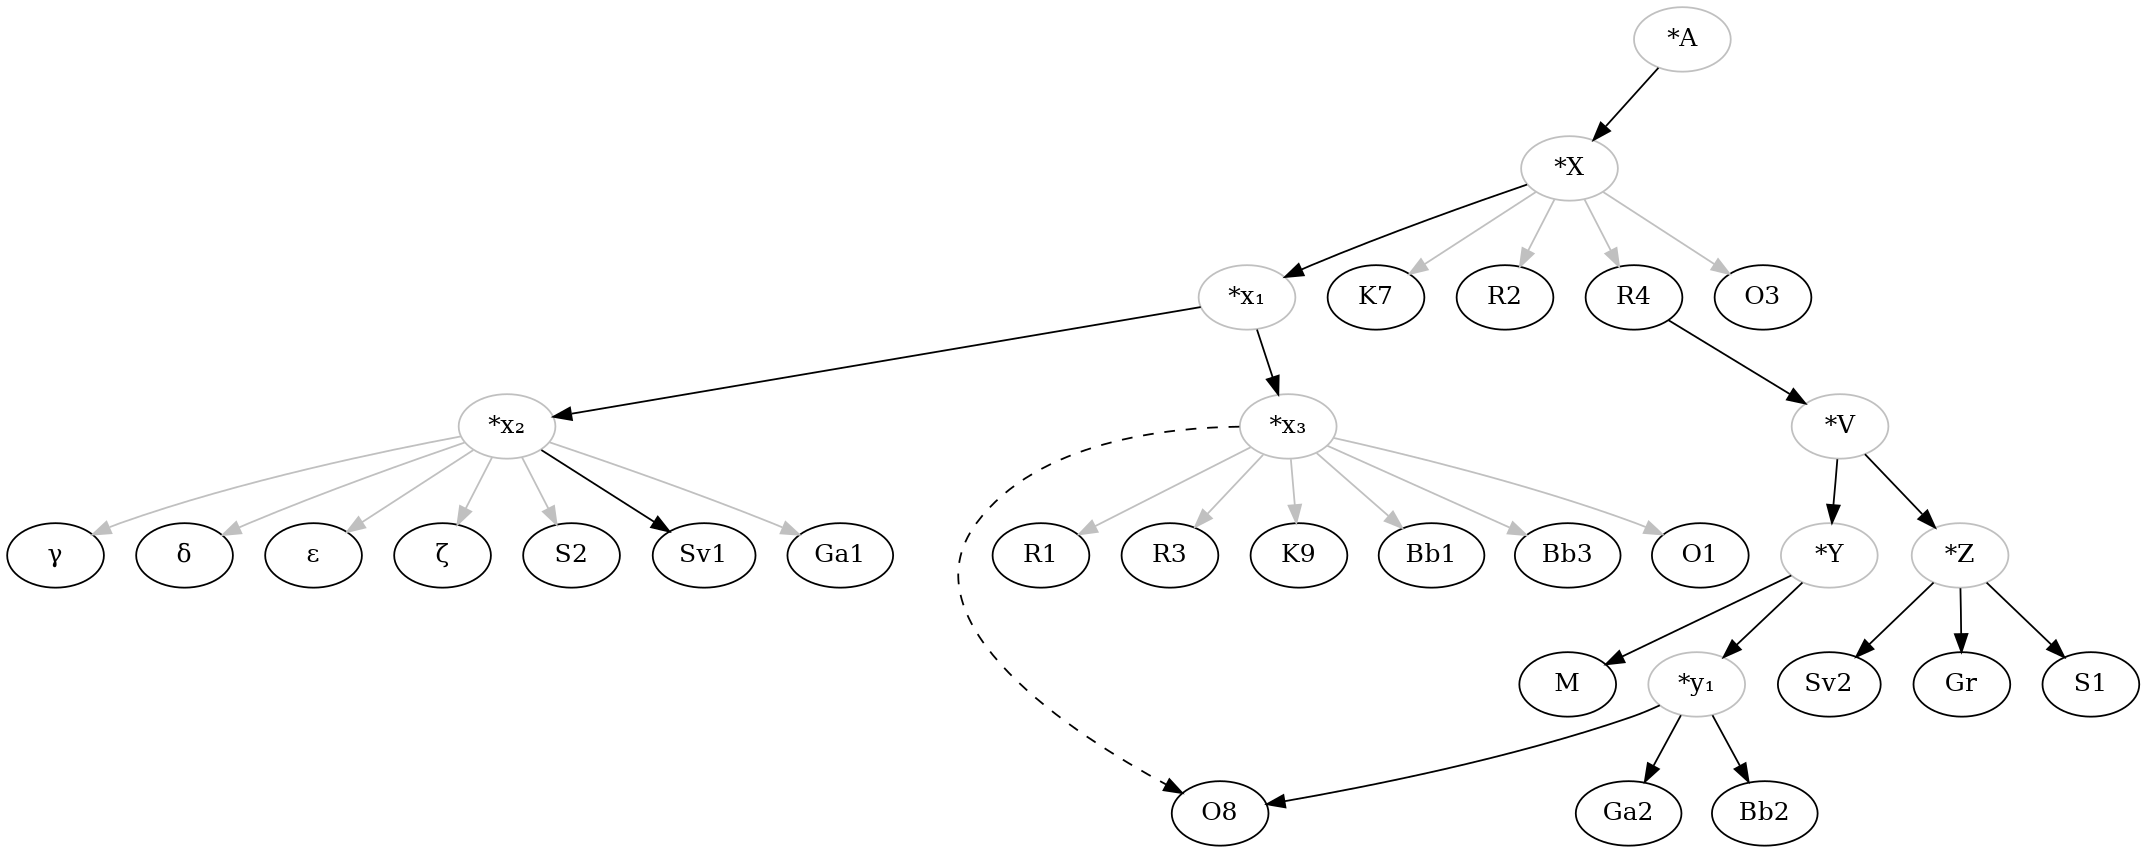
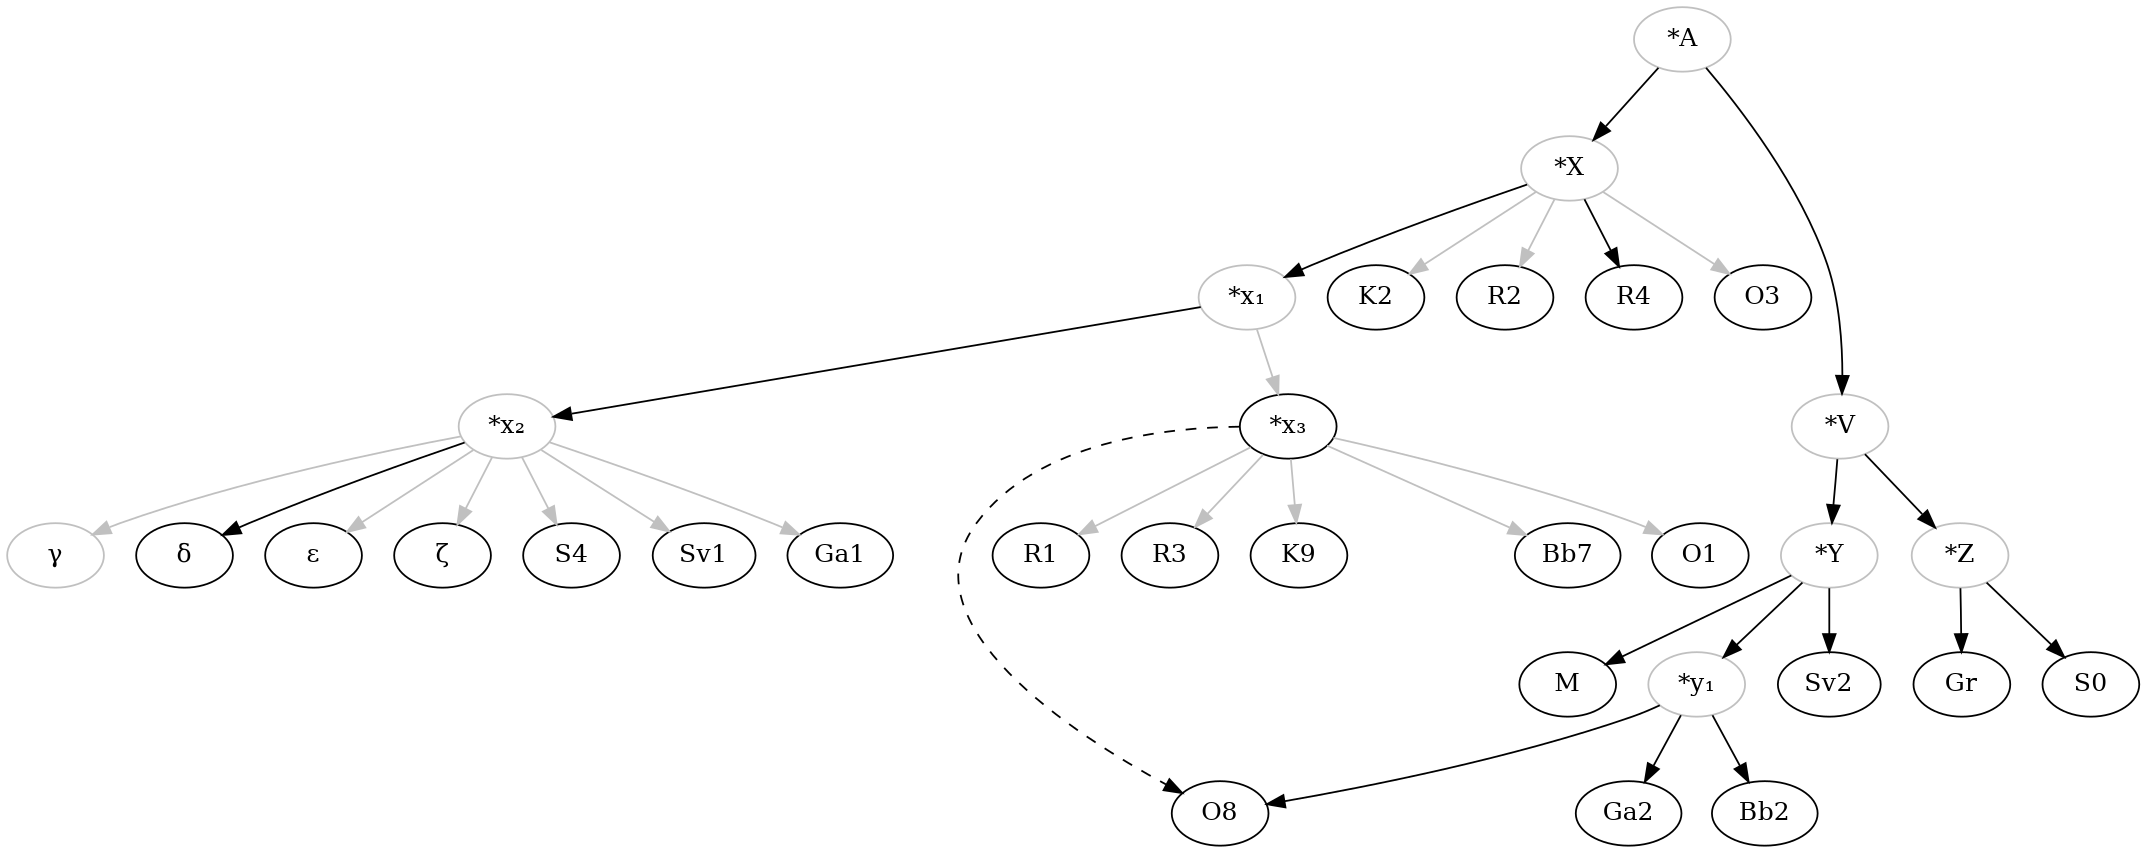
(1598, 225) -> (1598, 225)
(1376, 297) -> (1376, 297)
(1265, 353) -> (1265, 353)
(1729, 357) -> (1803, 210)
(1288, 426) -> (1288, 426)
(351, 483) -> (351, 483)
(598, 486) -> (598, 486)
(56, 555) -> (56, 555)
(572, 555) -> (572, 555)
(1432, 555) -> none
(1568, 555) -> (1568, 555)
(1901, 613) -> (1829, 611)
(2091, 684) -> (2091, 684)
